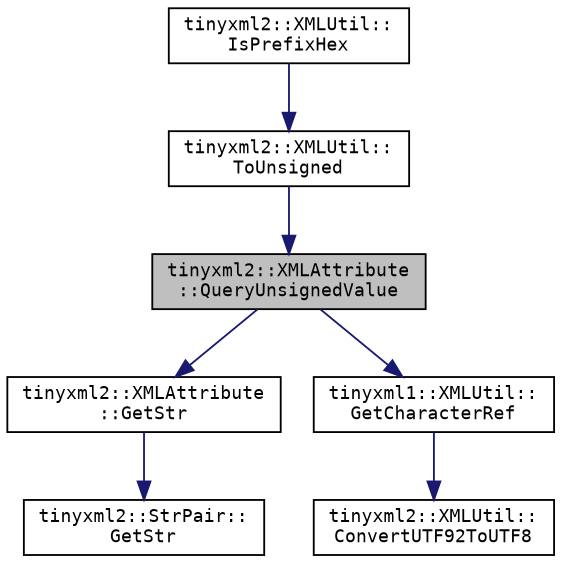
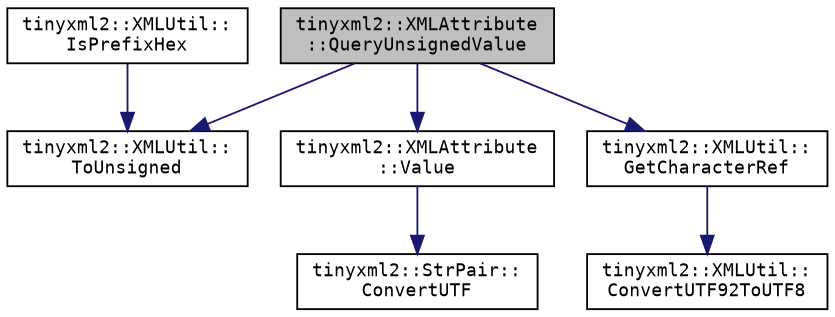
(289, 211) -> (281, 94)
(144, 405) -> (417, 159)
(434, 405) -> (707, 159)
(144, 527) -> (417, 282)
